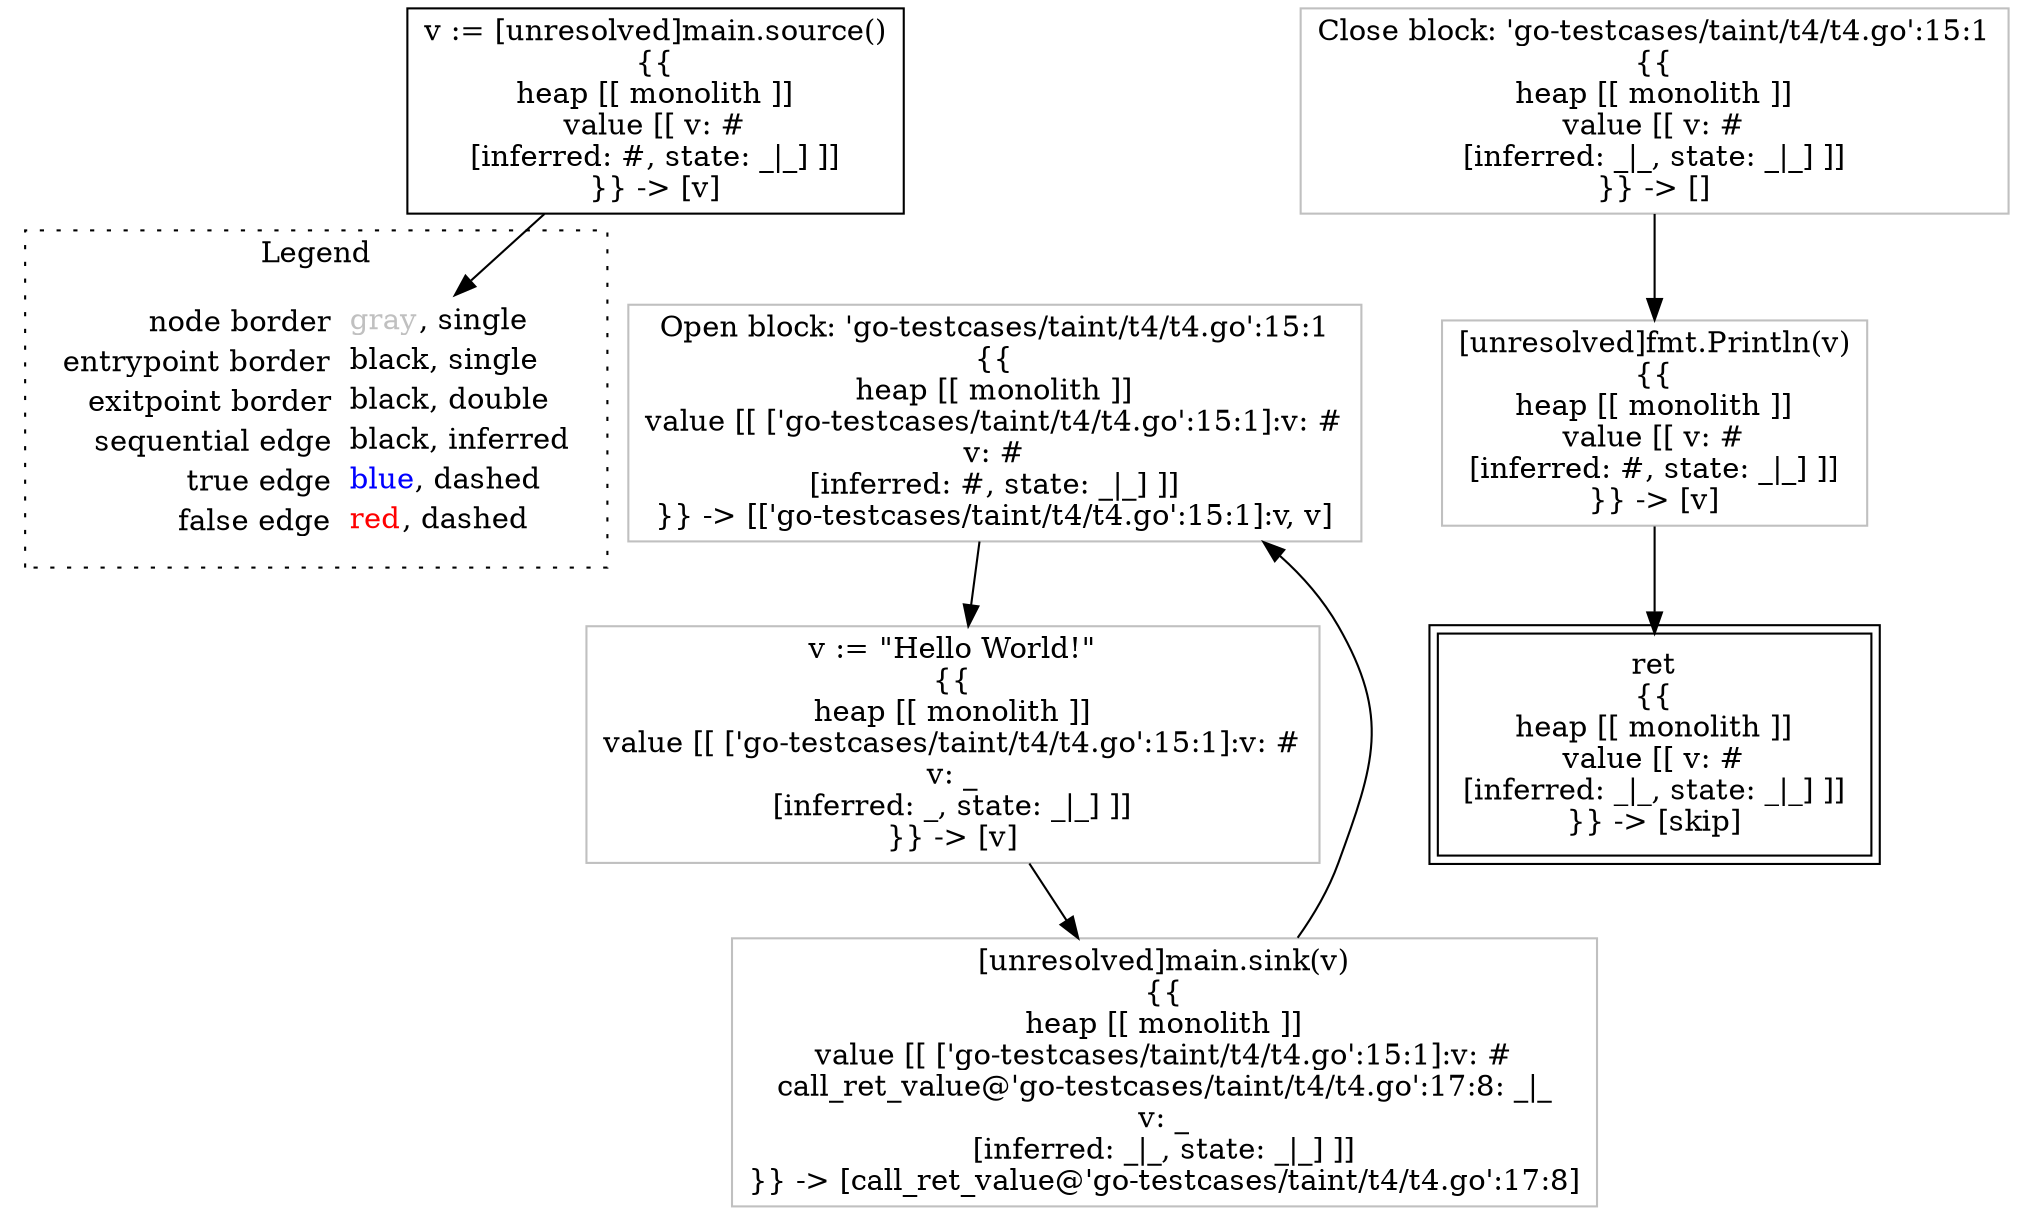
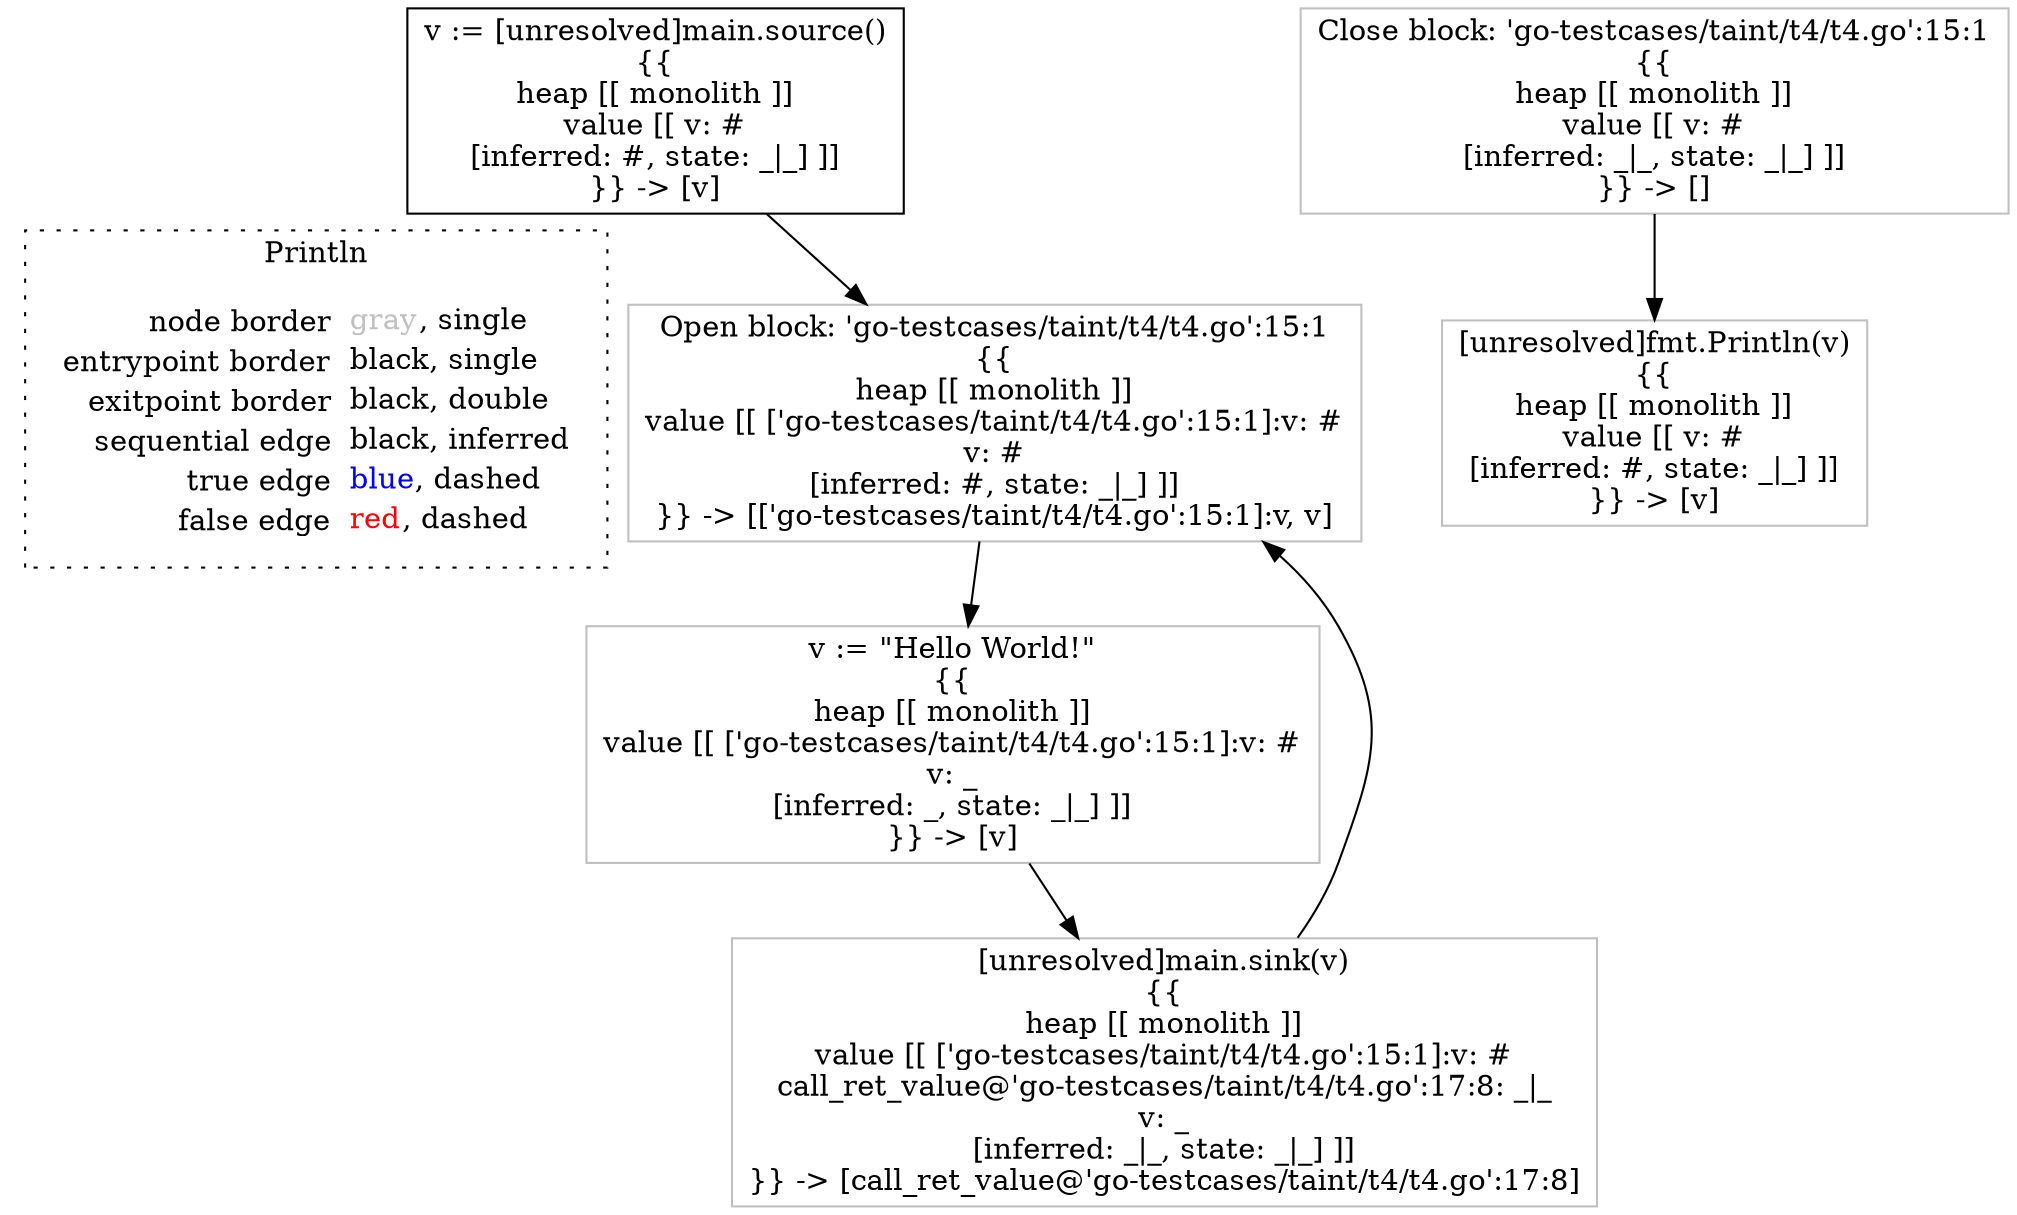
(508, 247) -> (809, 252)
(316, 254) -> (316, 254)
(1655, 745) -> none
